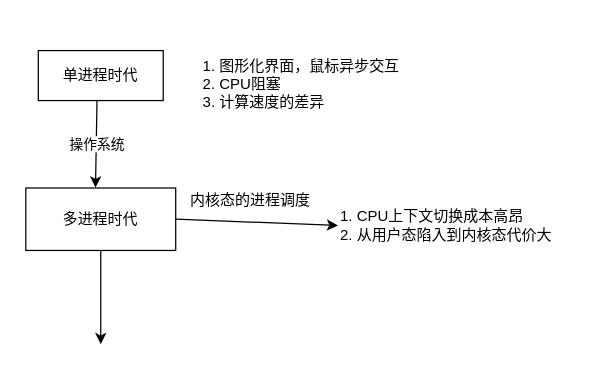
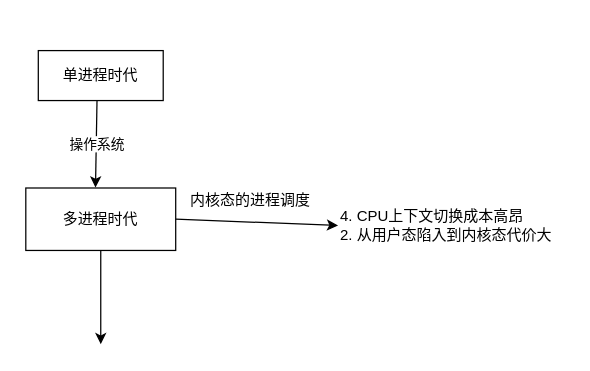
(313, 76) -> none
(447, 226) -> (447, 226)
